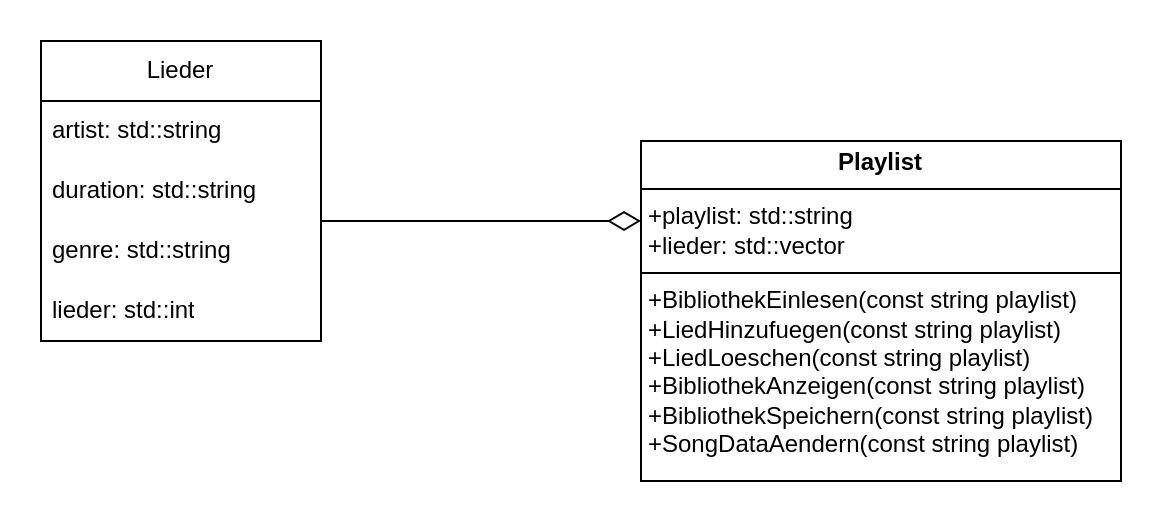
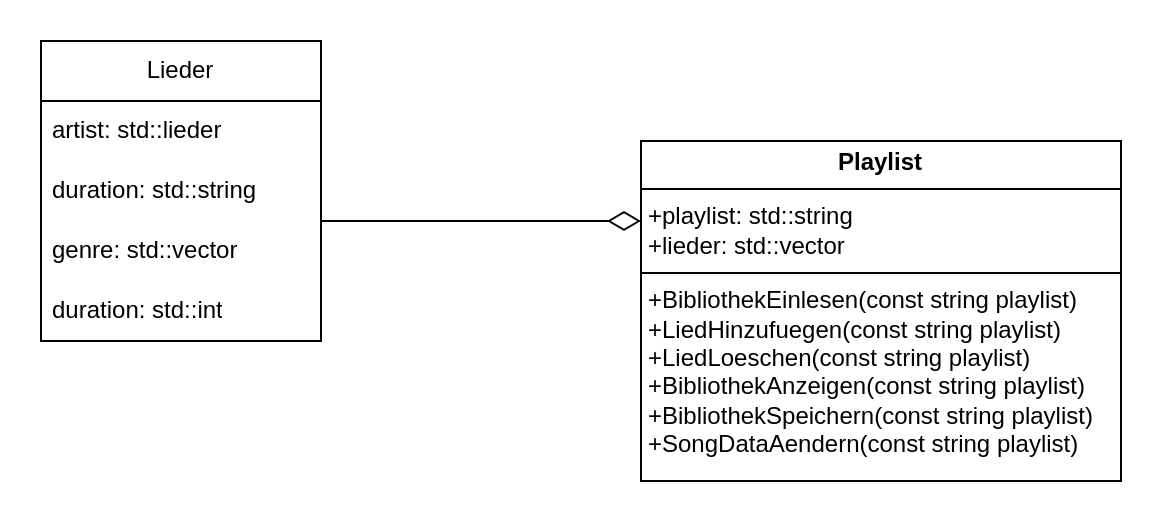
(162, 131) -> (159, 131)
(158, 251) -> (161, 251)
(139, 311) -> (155, 311)
